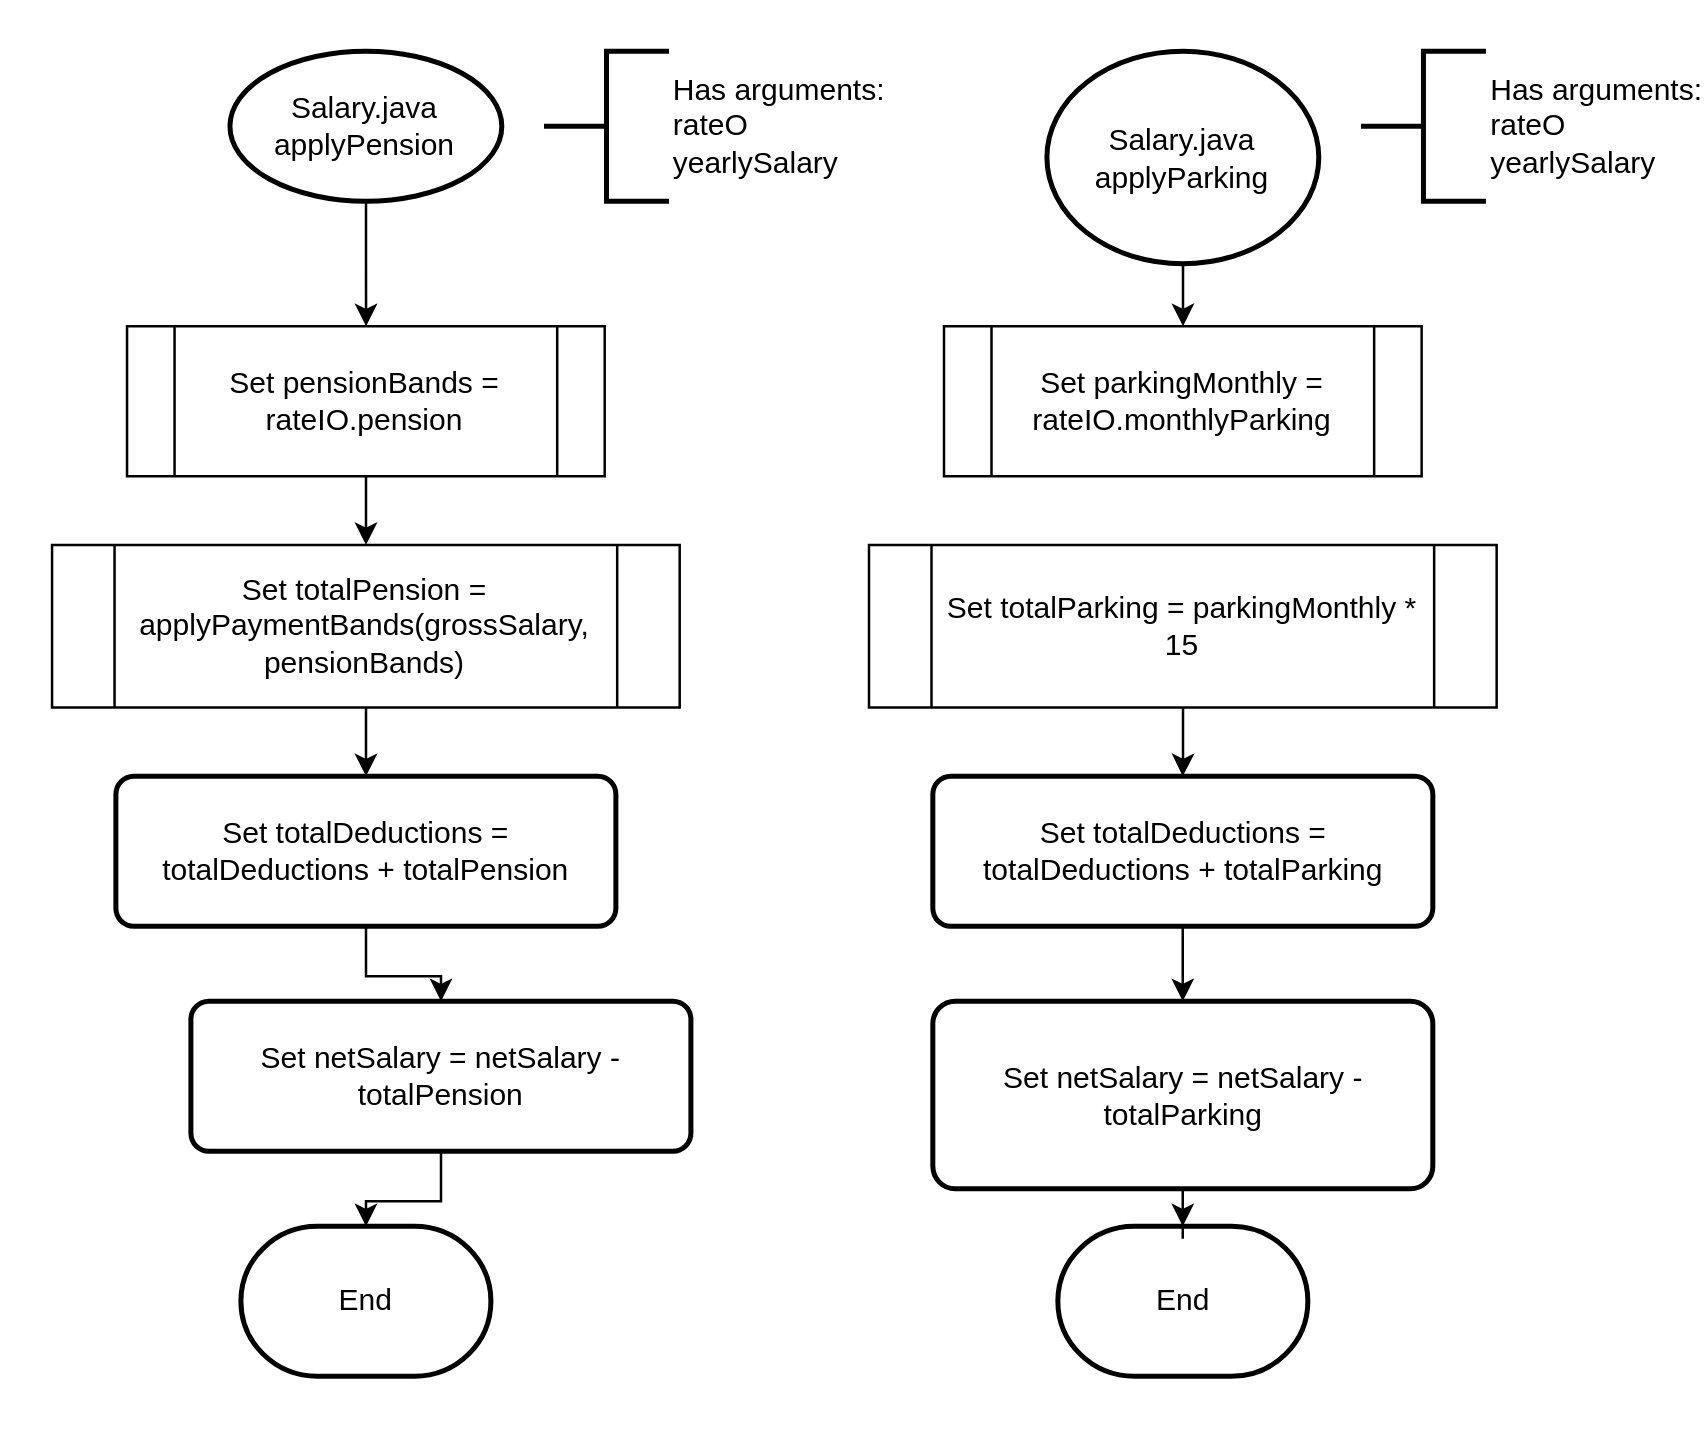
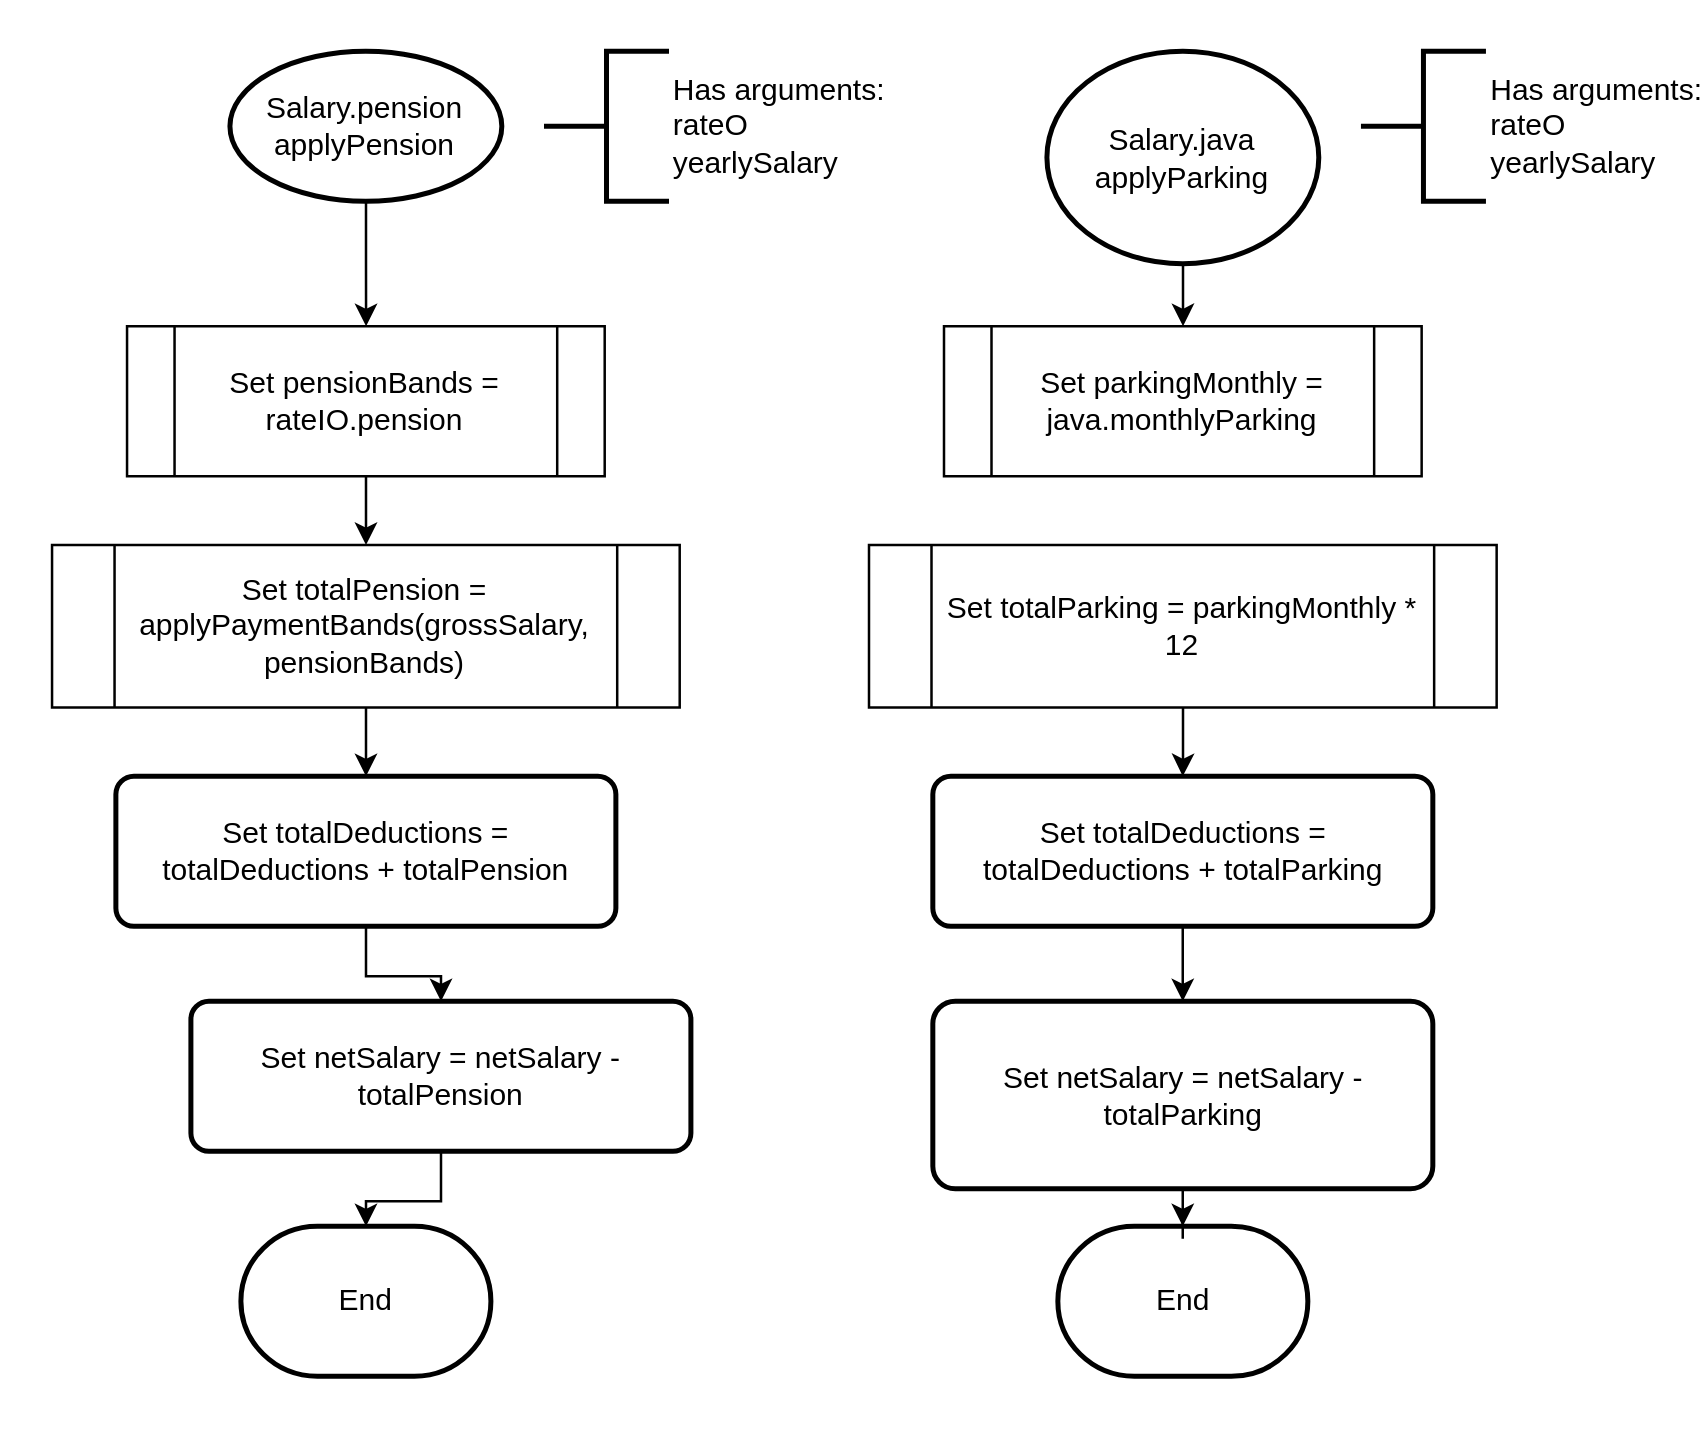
(365, 126) -> (365, 126)
(1183, 401) -> (1183, 401)
(1183, 626) -> (1183, 626)
